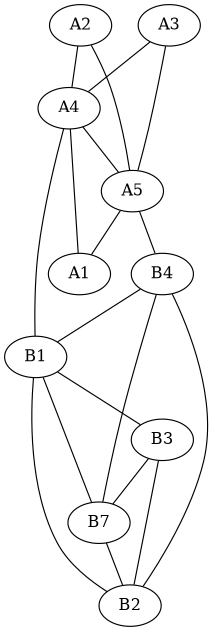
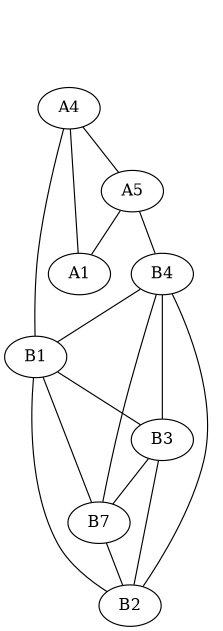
(81, 25) -> none
(169, 25) -> none
none -> (162, 357)
